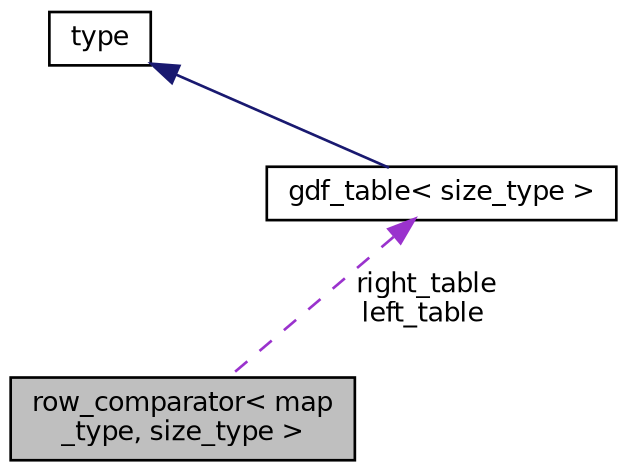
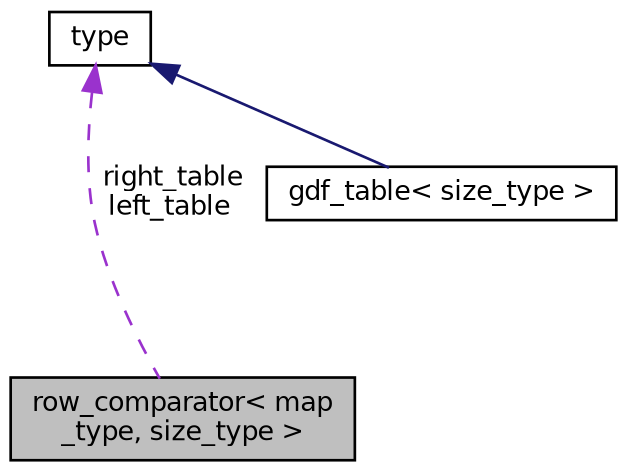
(310, 308) -> (99, 241)
